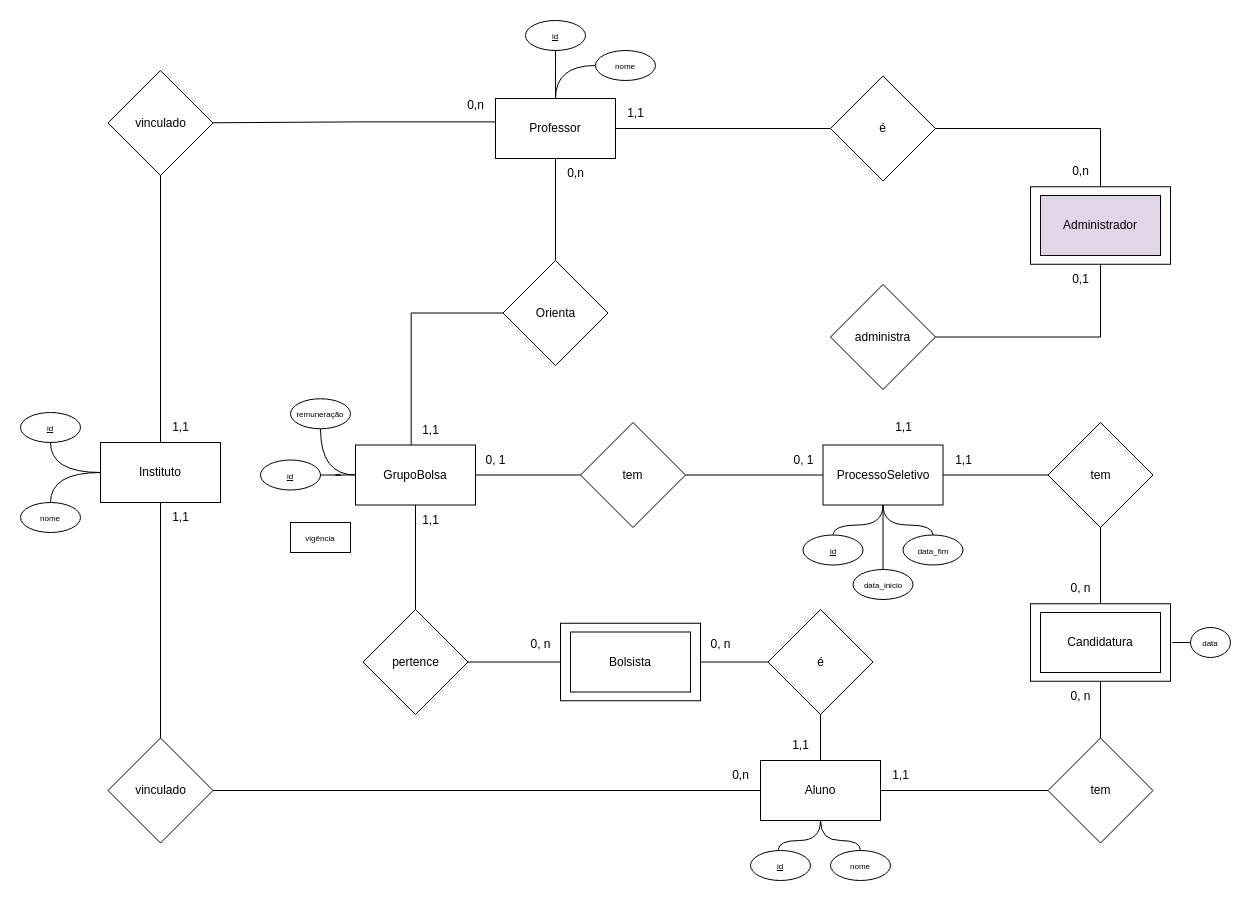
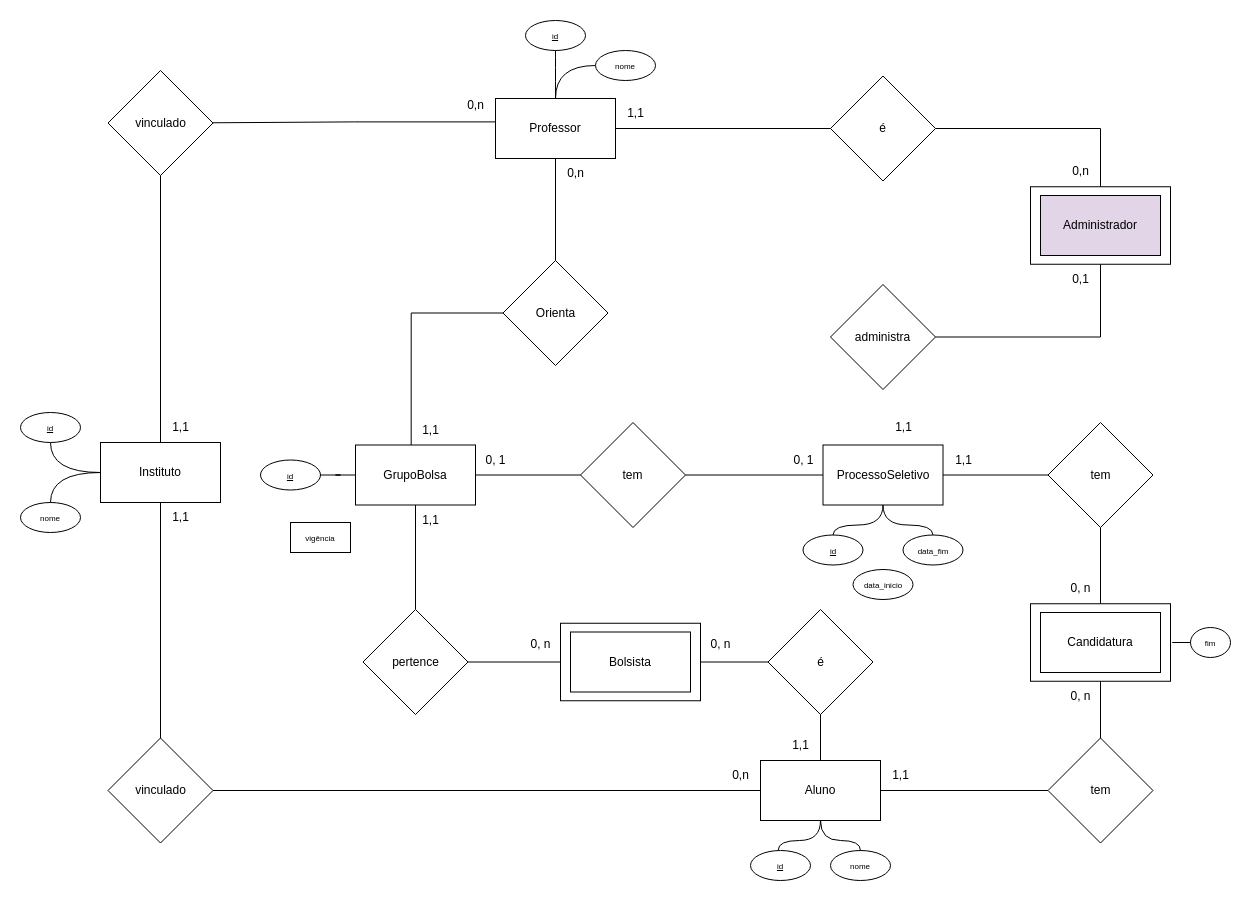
(321, 414) -> none
(324, 454) -> none
(883, 541) -> none
(1211, 643) -> (1211, 643)
